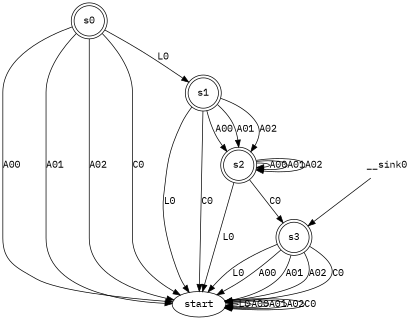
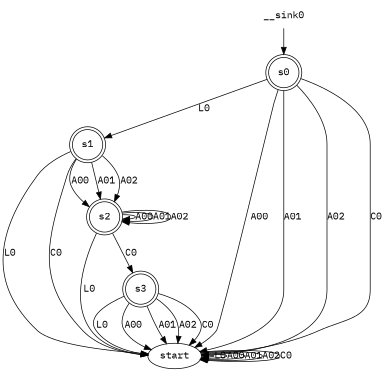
(342, 200) -> (284, 38)
